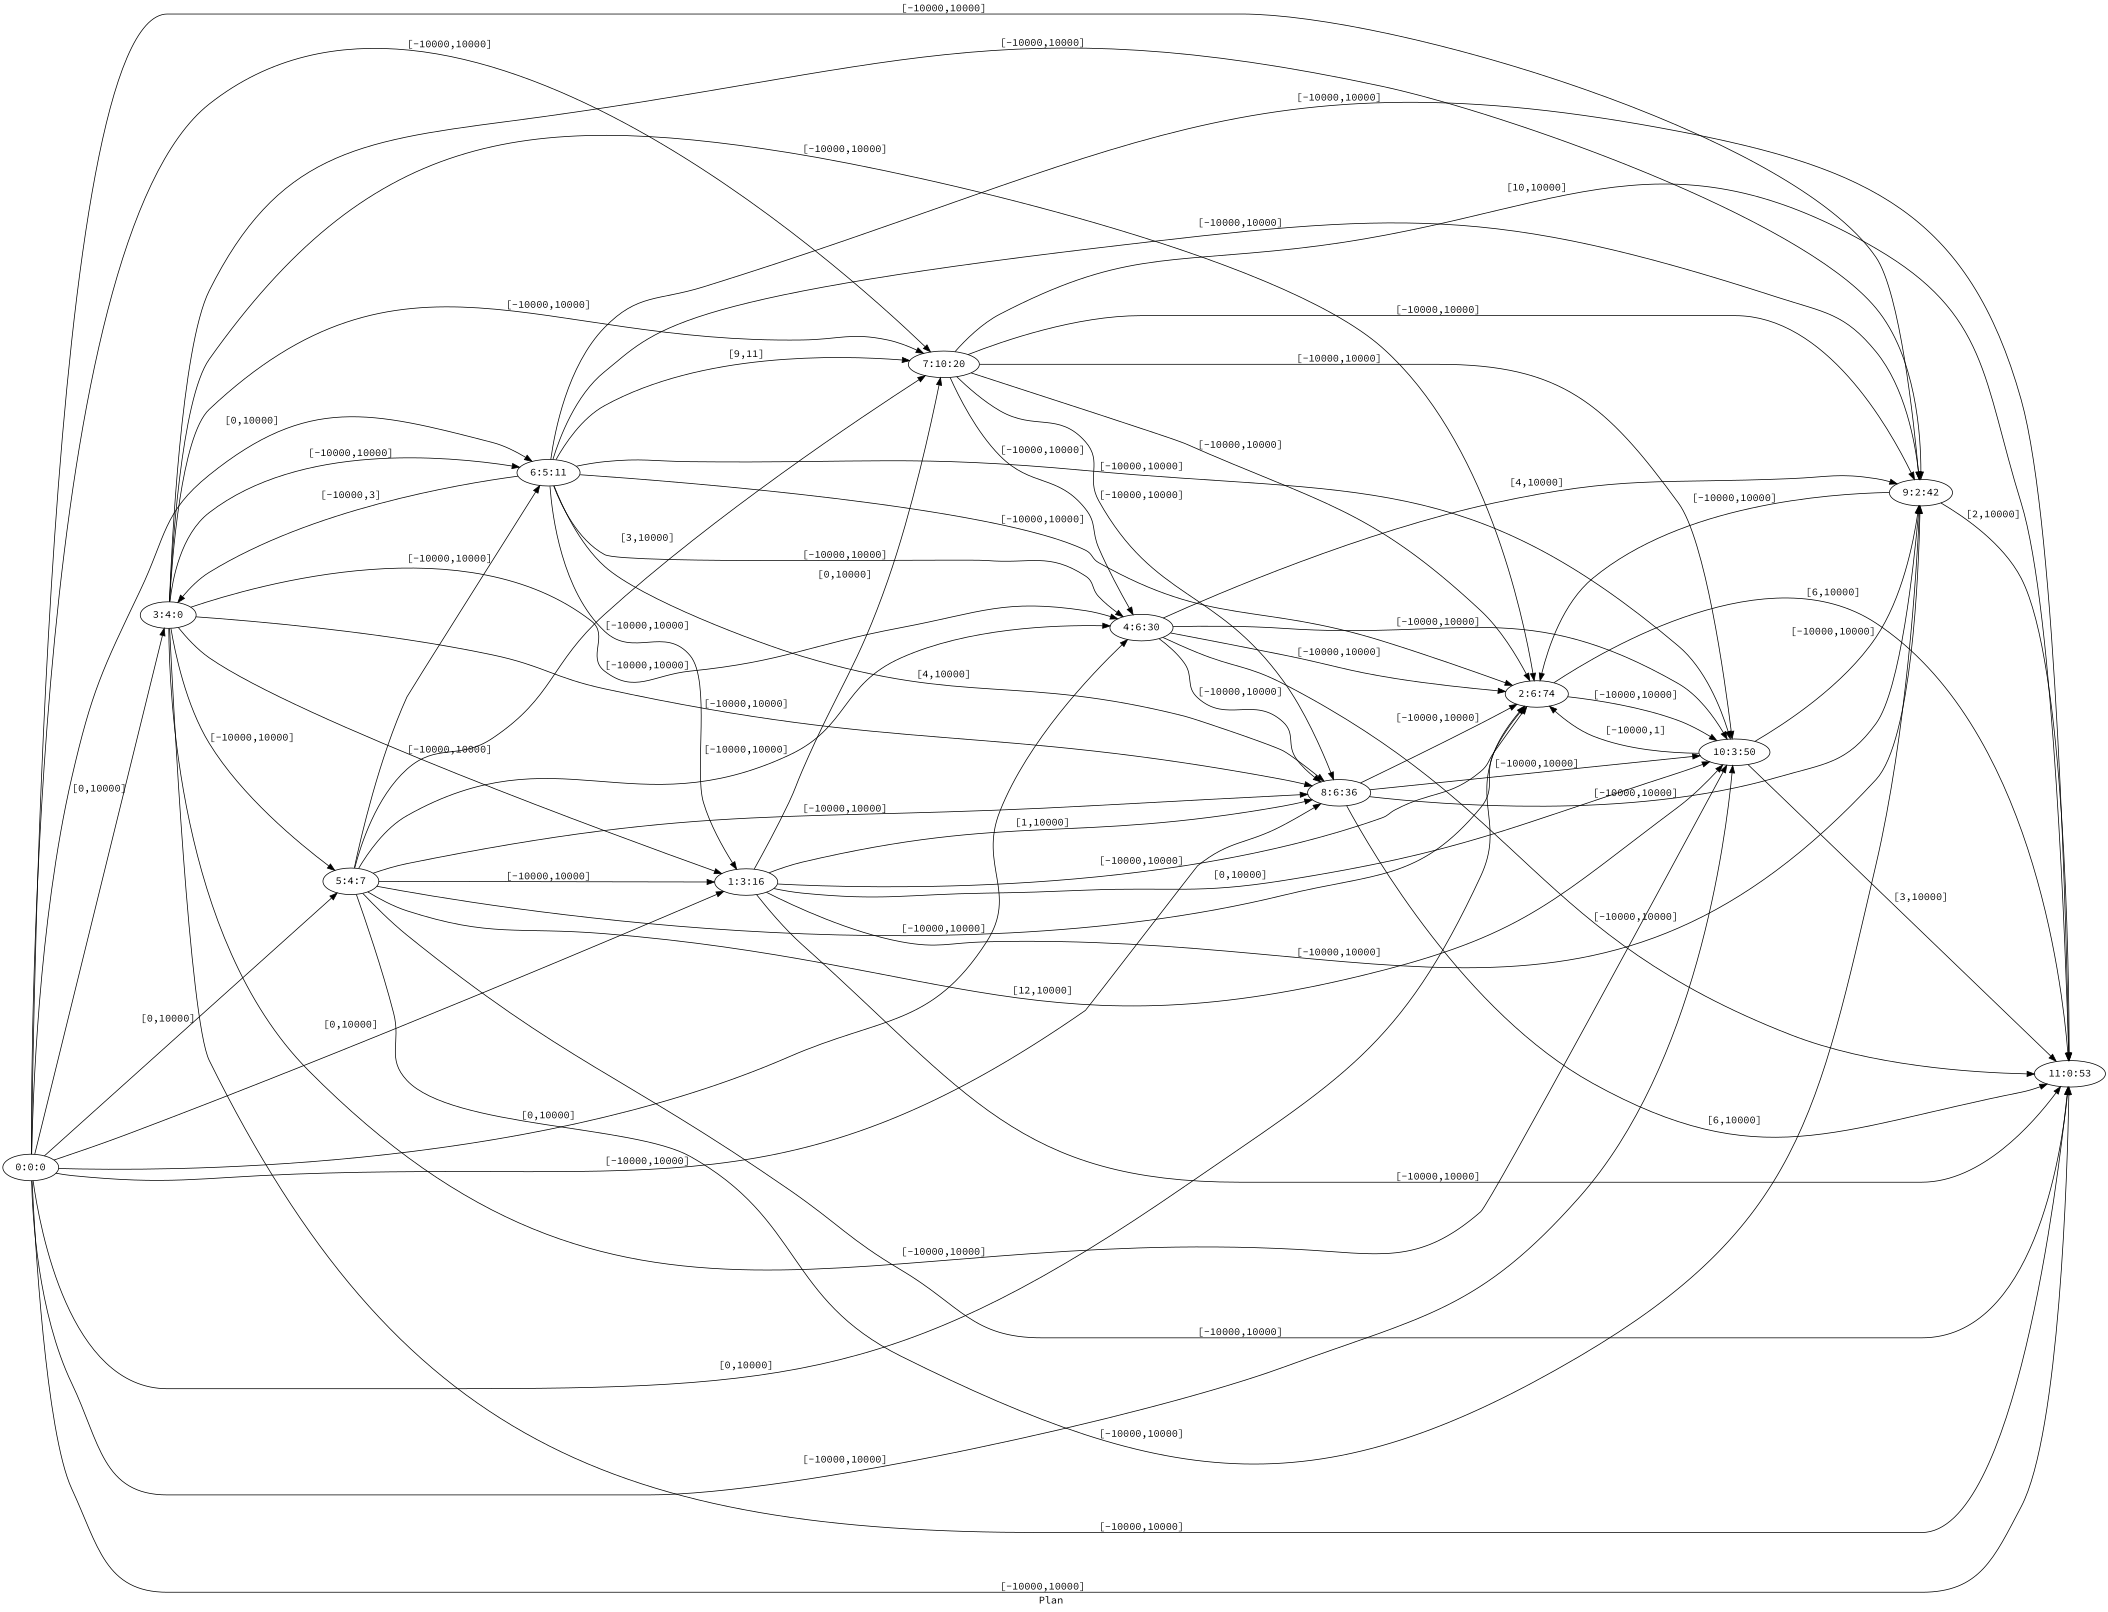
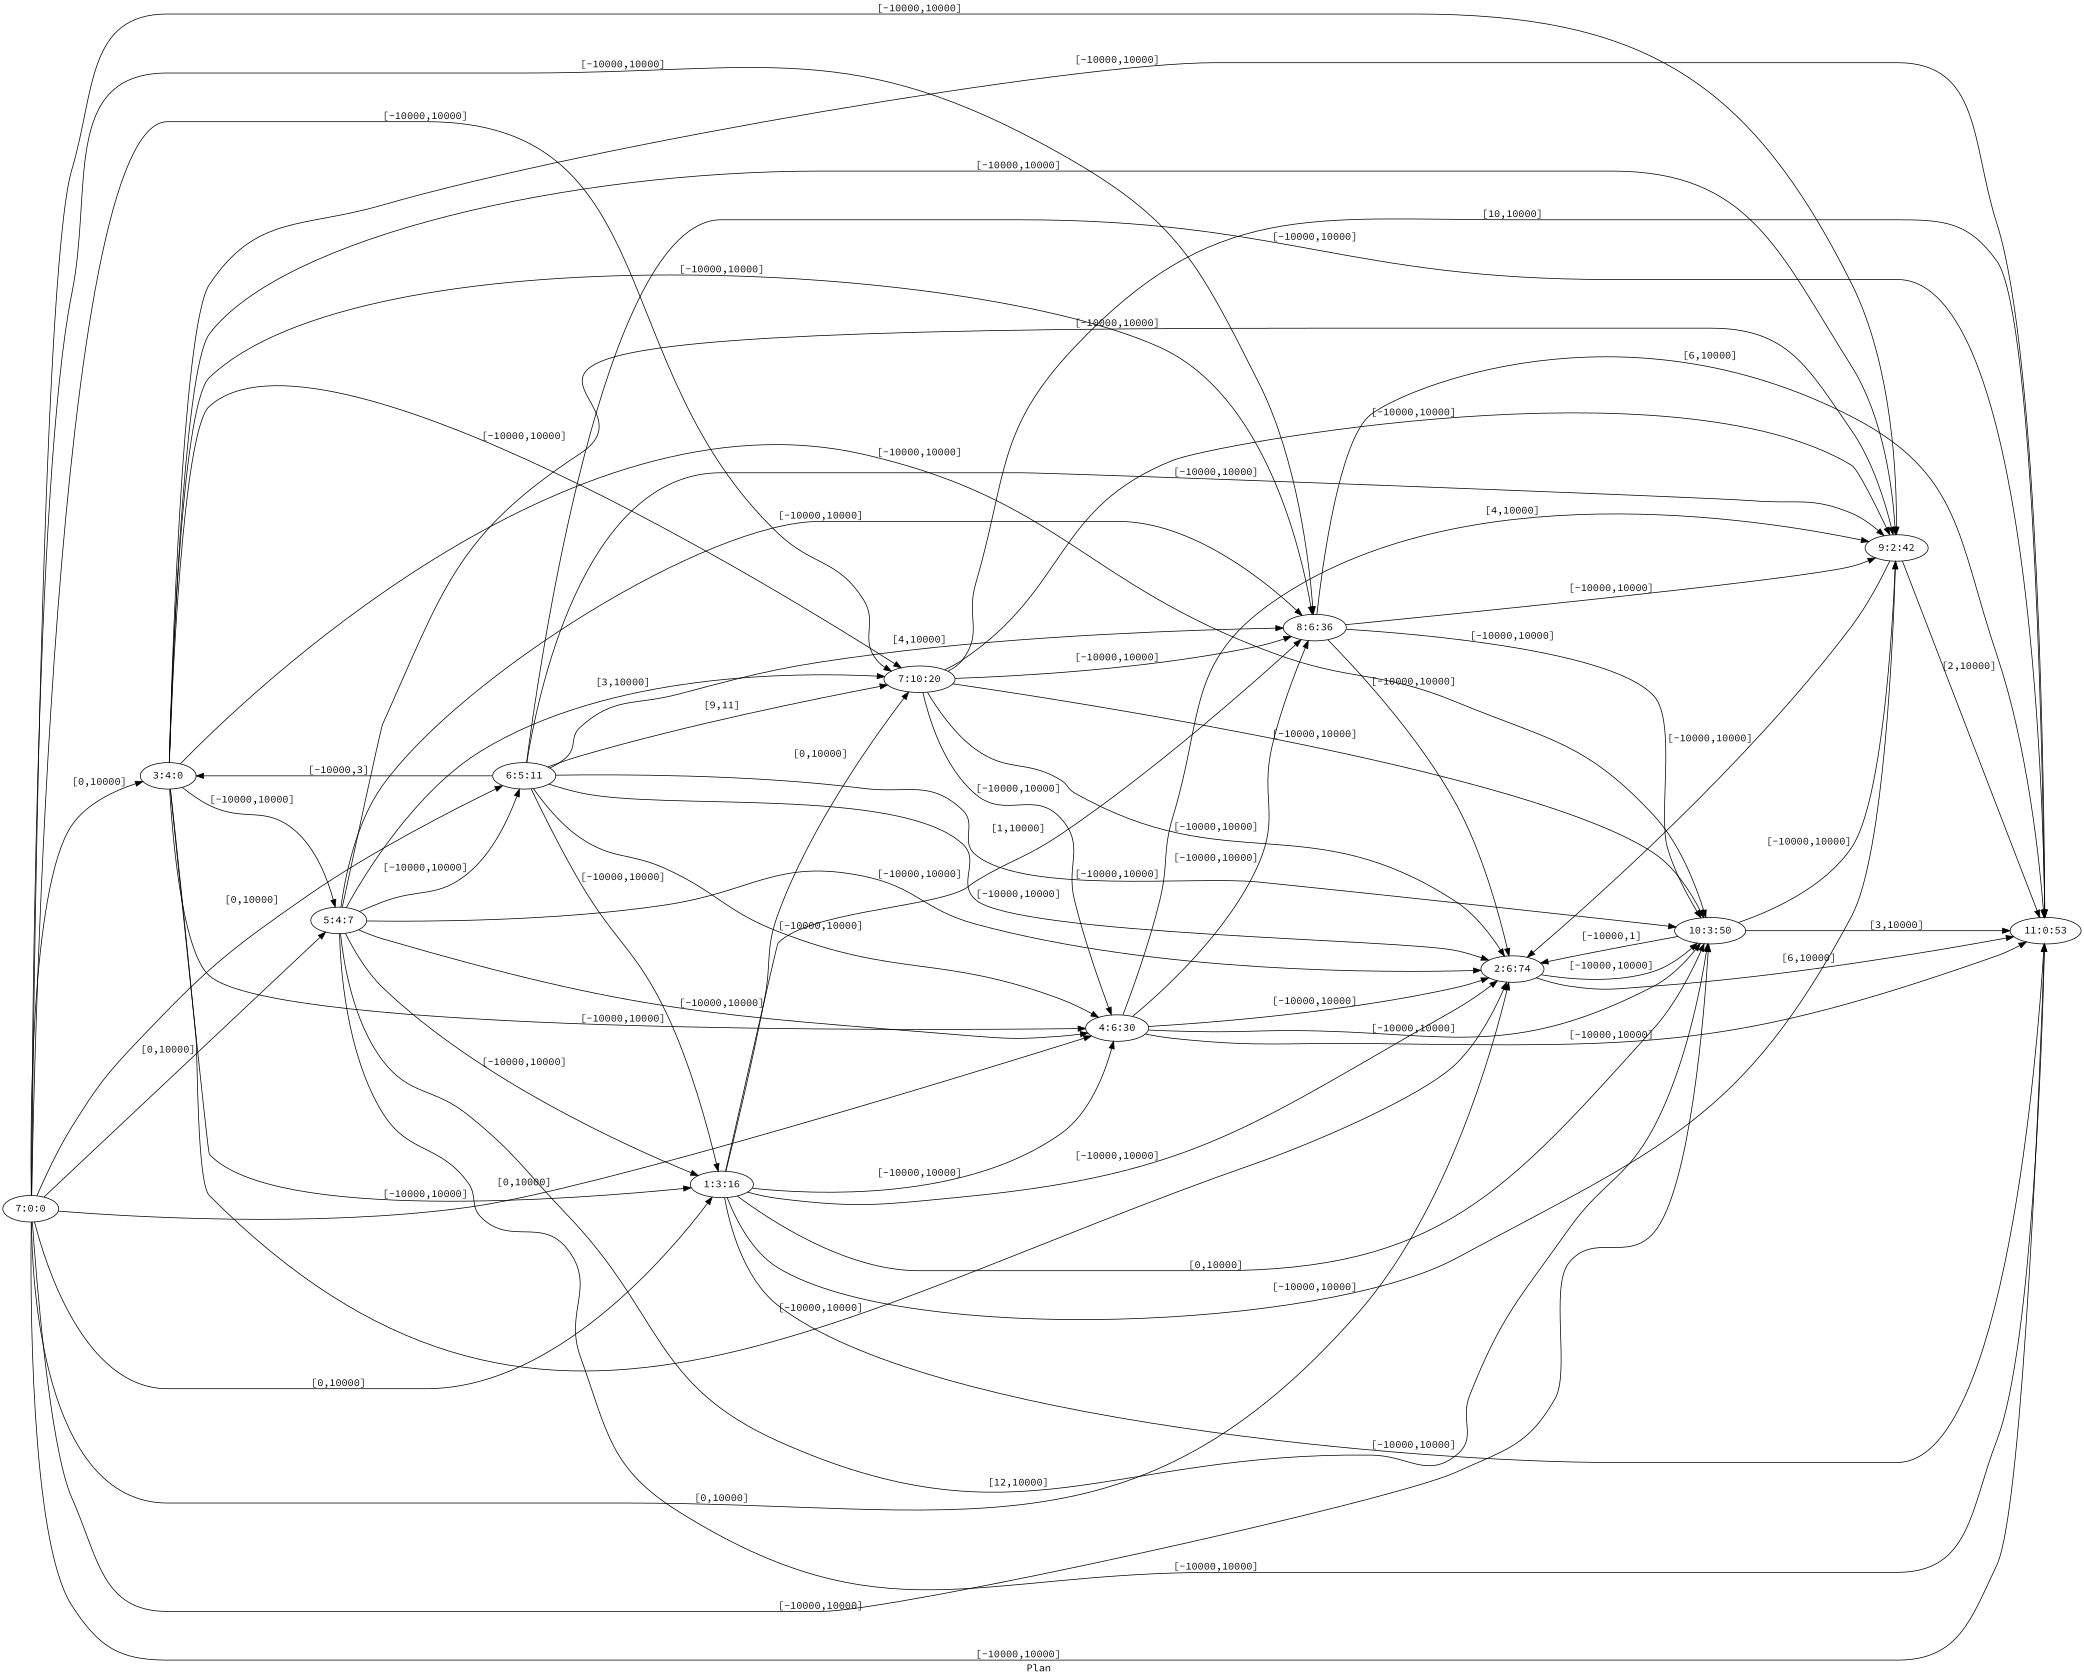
(307, 469) -> none
(31, 1167) -> (31, 1209)
none -> (961, 1177)
